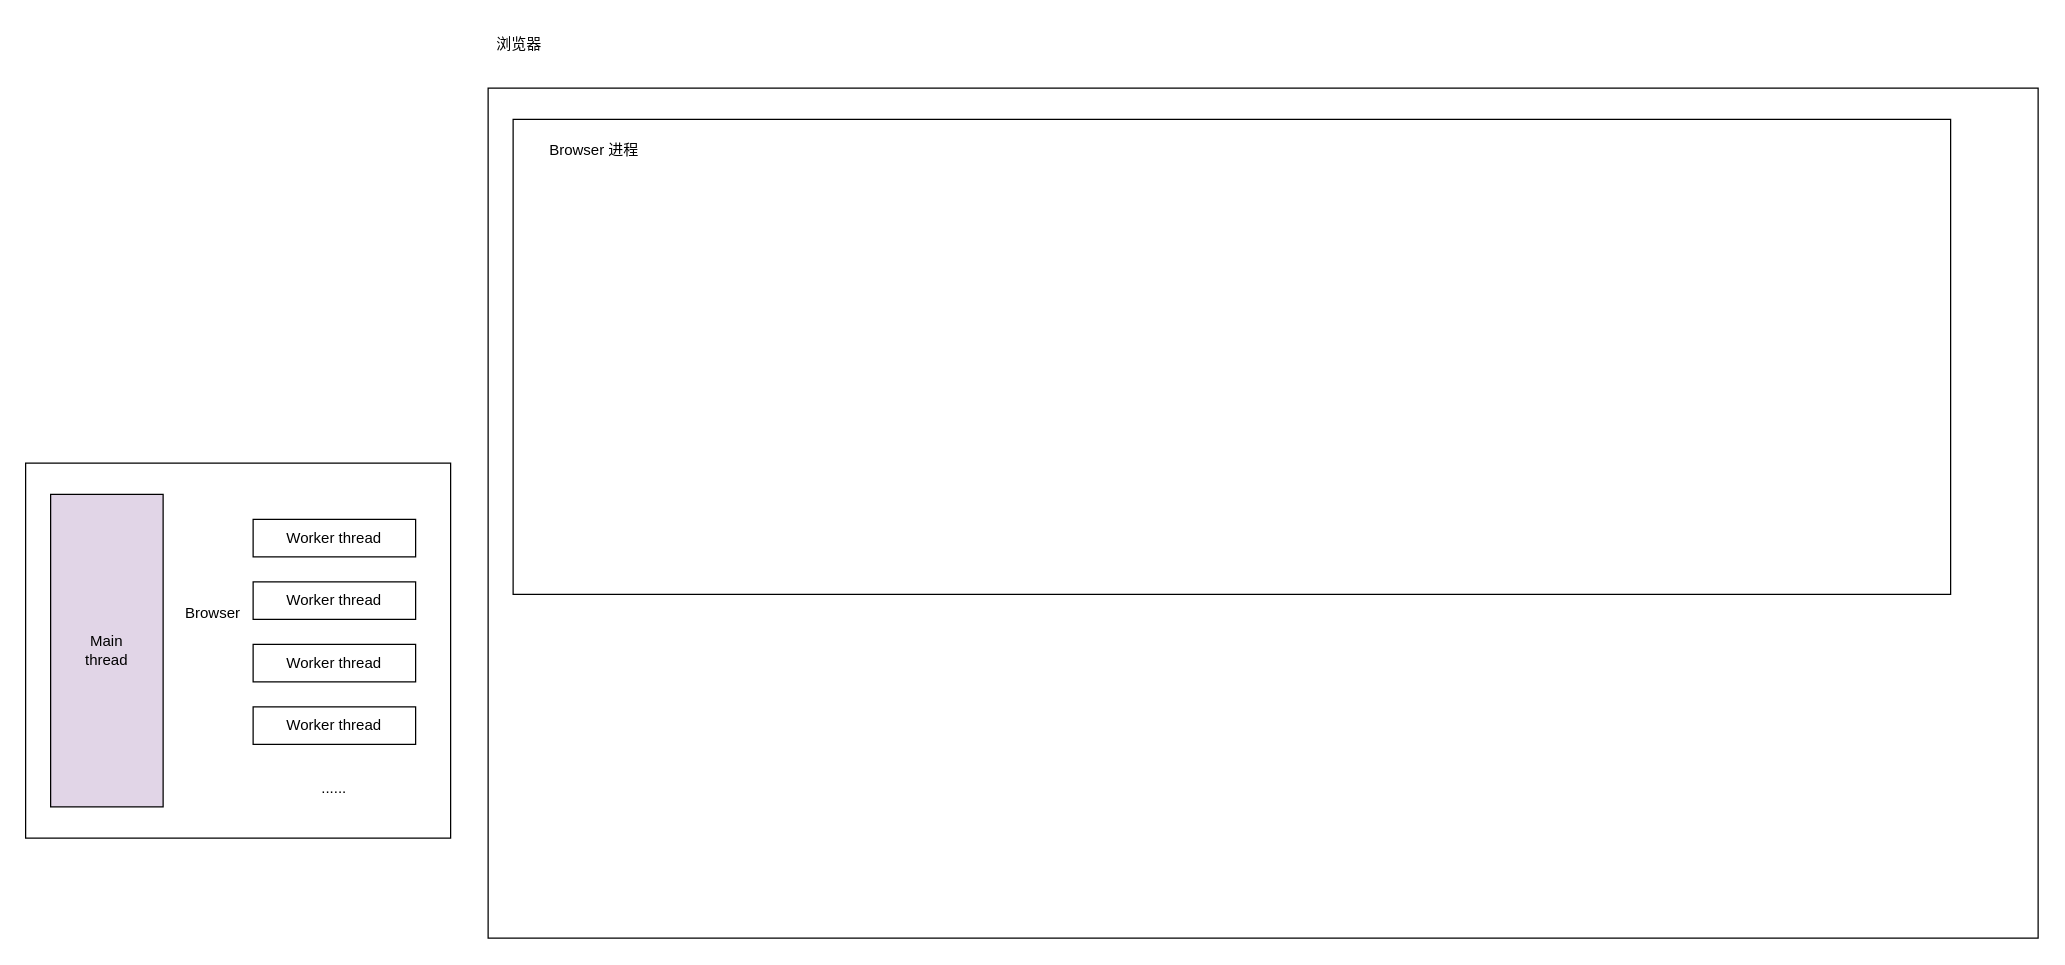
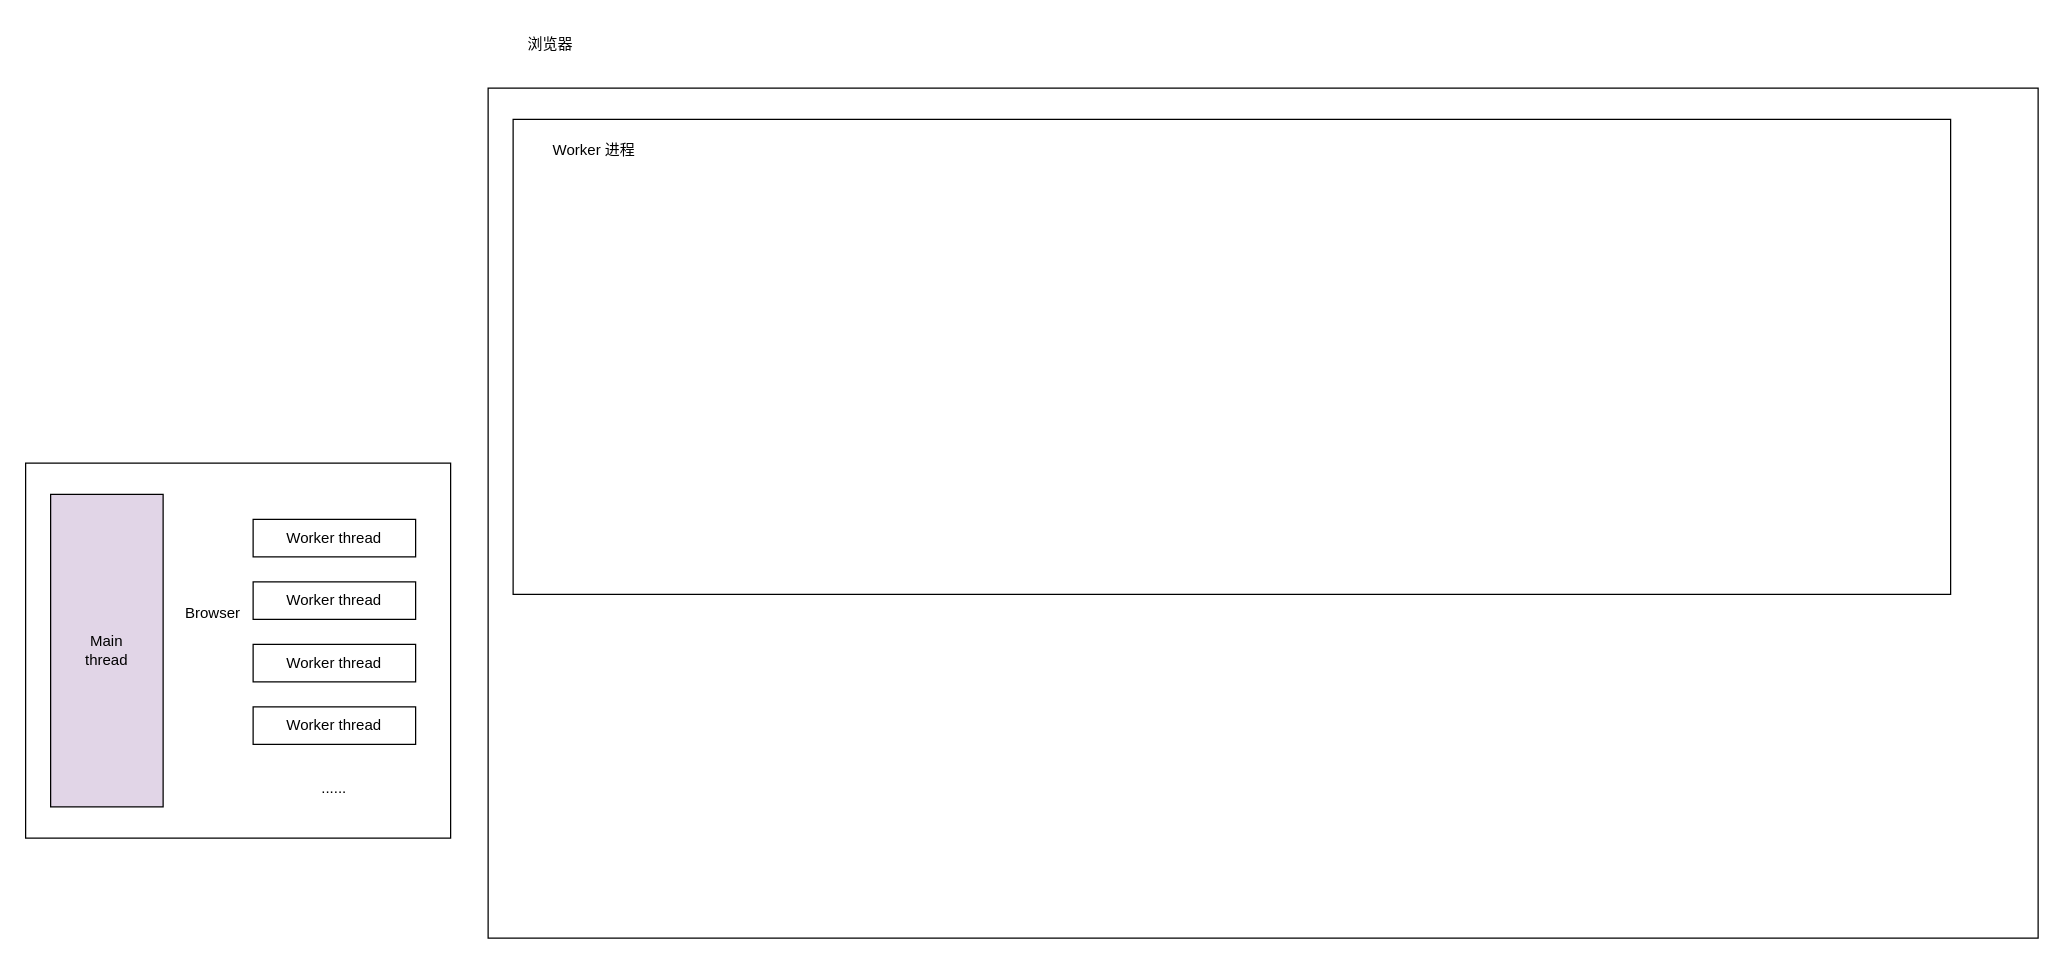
(519, 44) -> (551, 44)
(594, 151) -> (594, 151)
